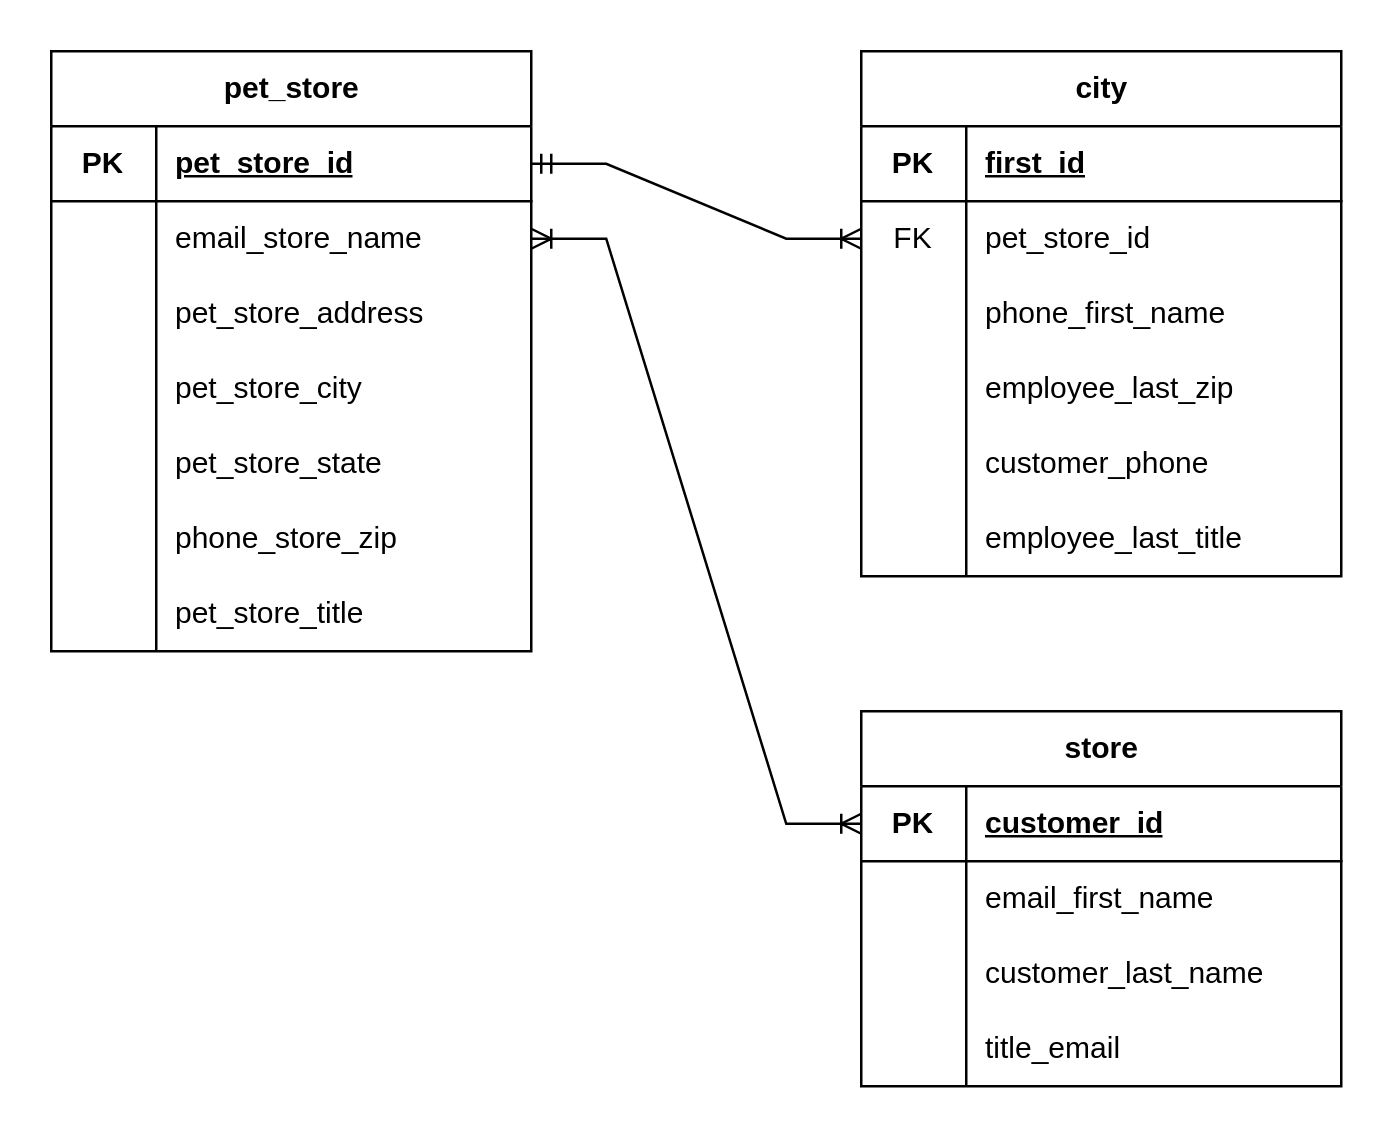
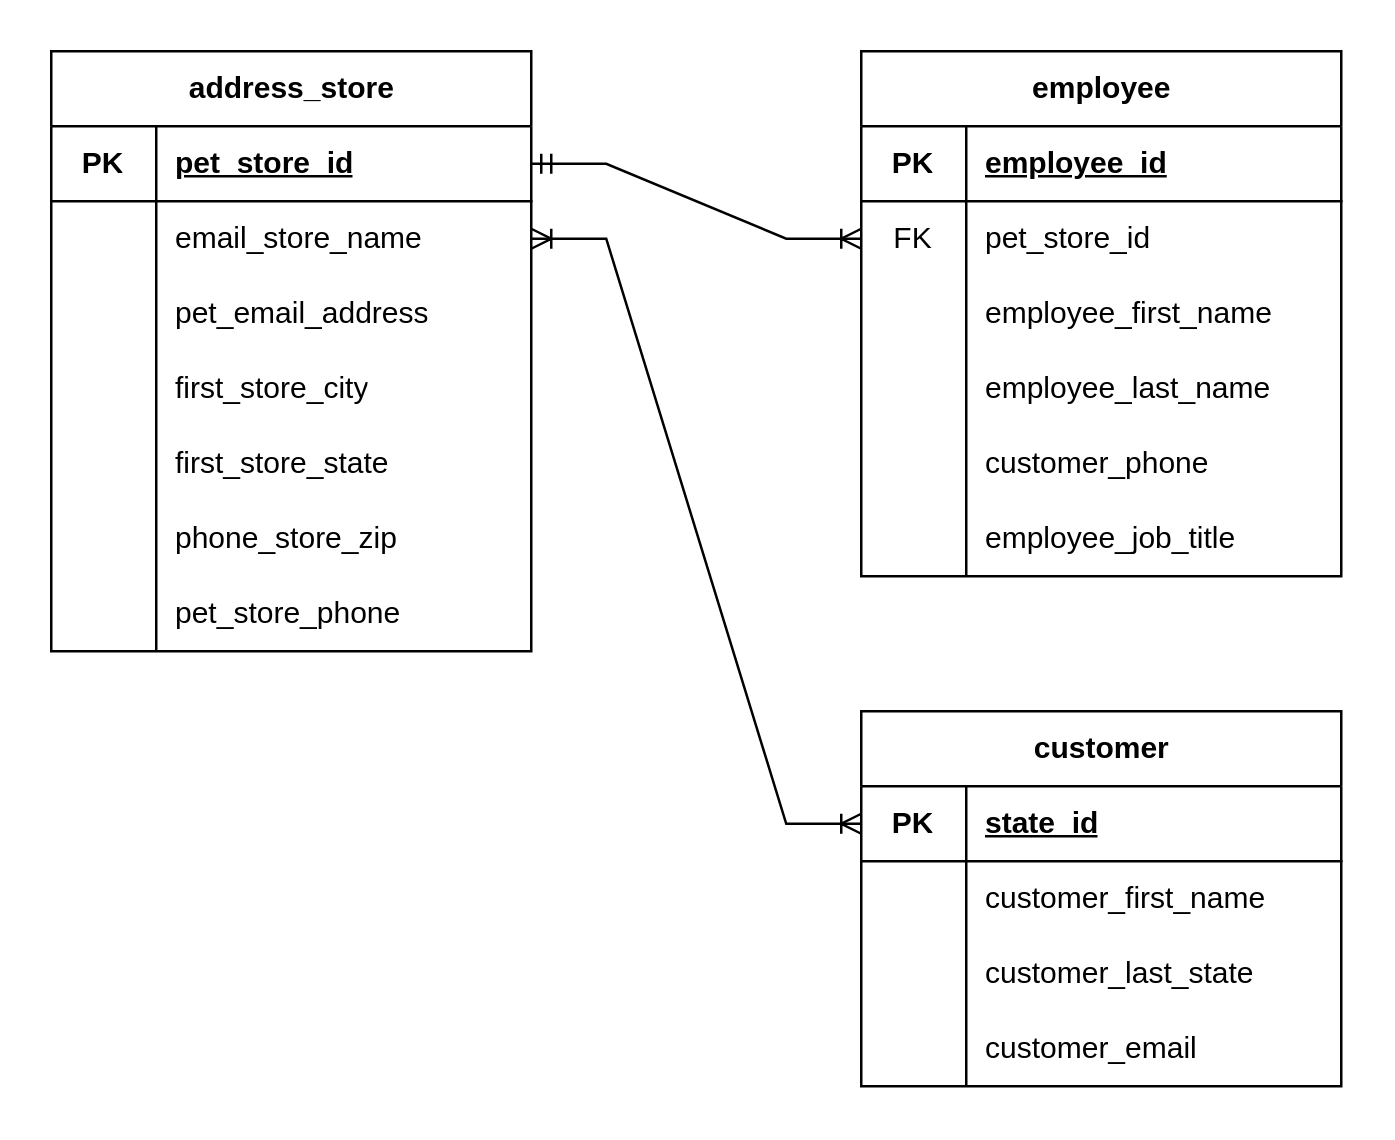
(293, 89) -> (293, 89)
(1103, 89) -> (1103, 89)
(1046, 164) -> (1071, 164)
(319, 314) -> (311, 314)
(1117, 314) -> (1138, 314)
(290, 389) -> (303, 389)
(1117, 389) -> (1130, 389)
(302, 464) -> (315, 464)
(1130, 539) -> (1126, 539)
(294, 614) -> (302, 614)
(1103, 749) -> (1103, 749)
(1075, 824) -> (1050, 824)
(1109, 899) -> (1142, 899)
(1134, 974) -> (1142, 974)
(1063, 1049) -> (1096, 1049)
